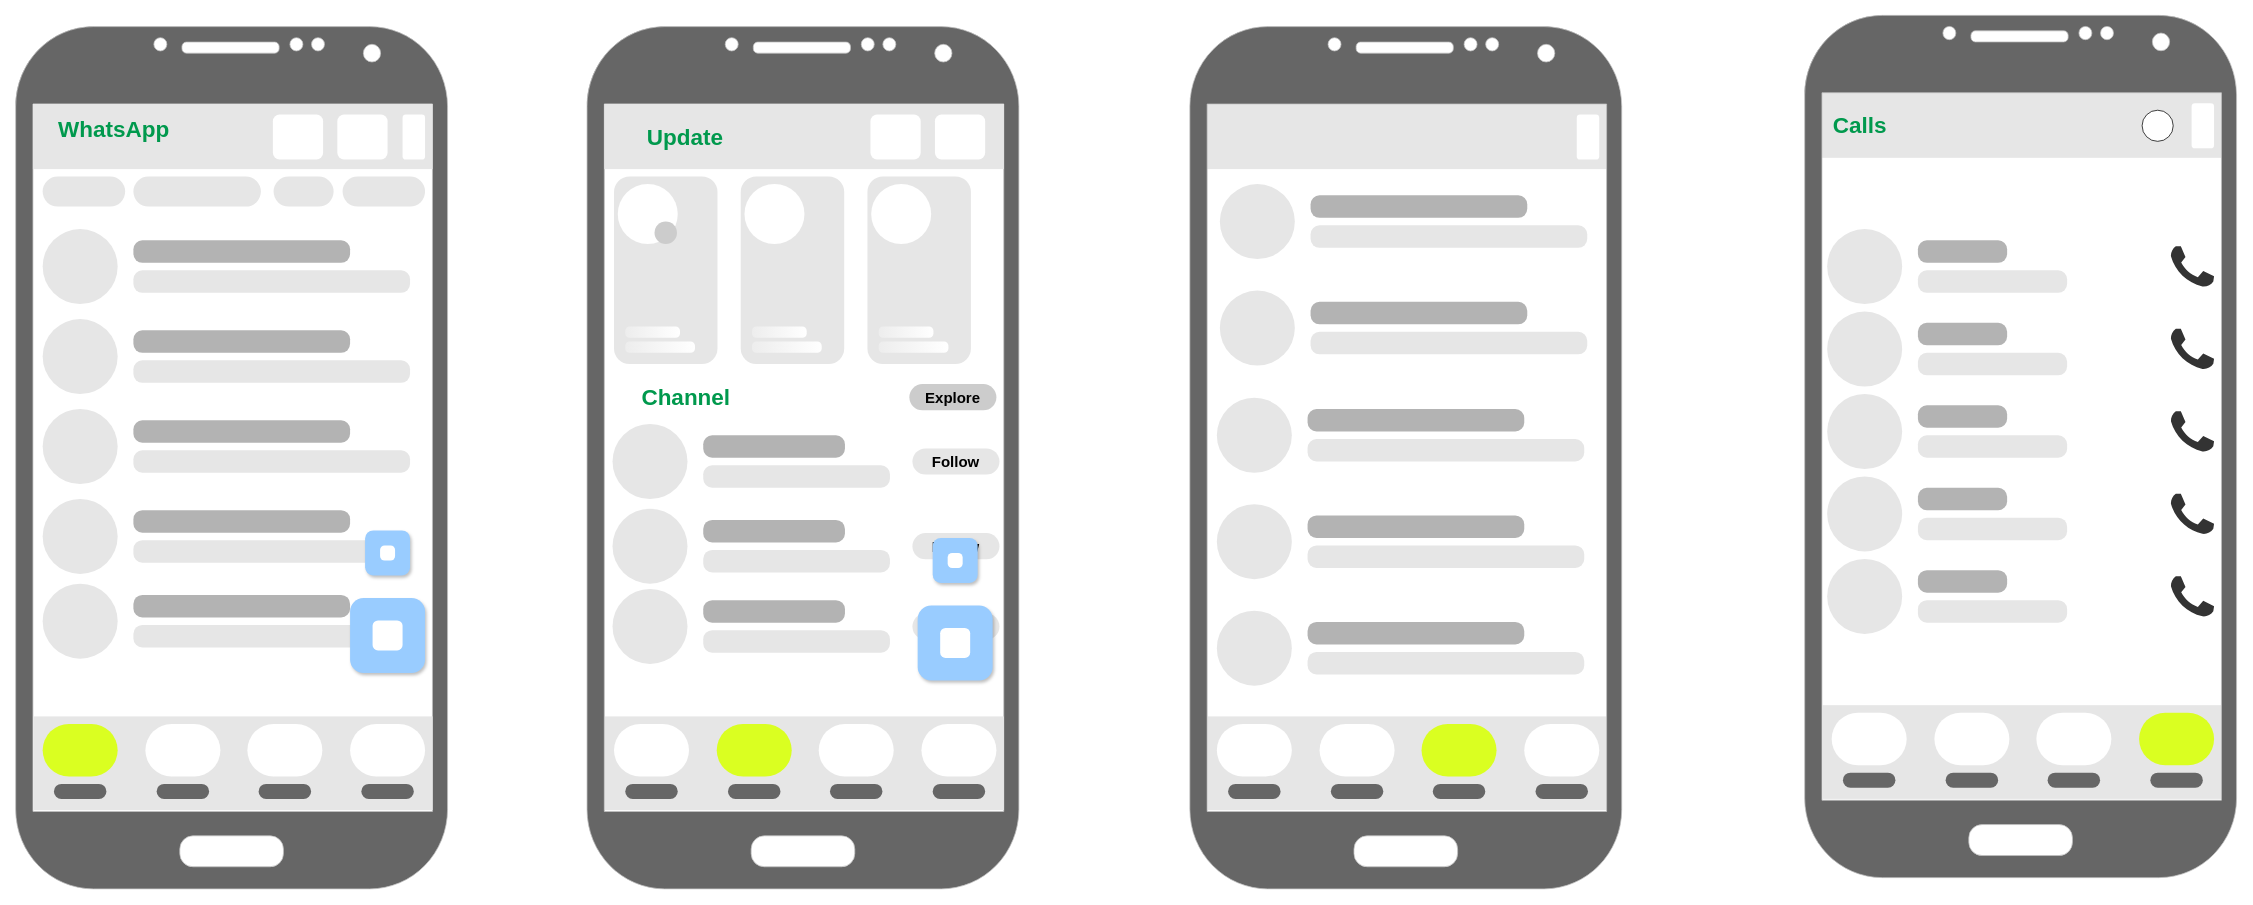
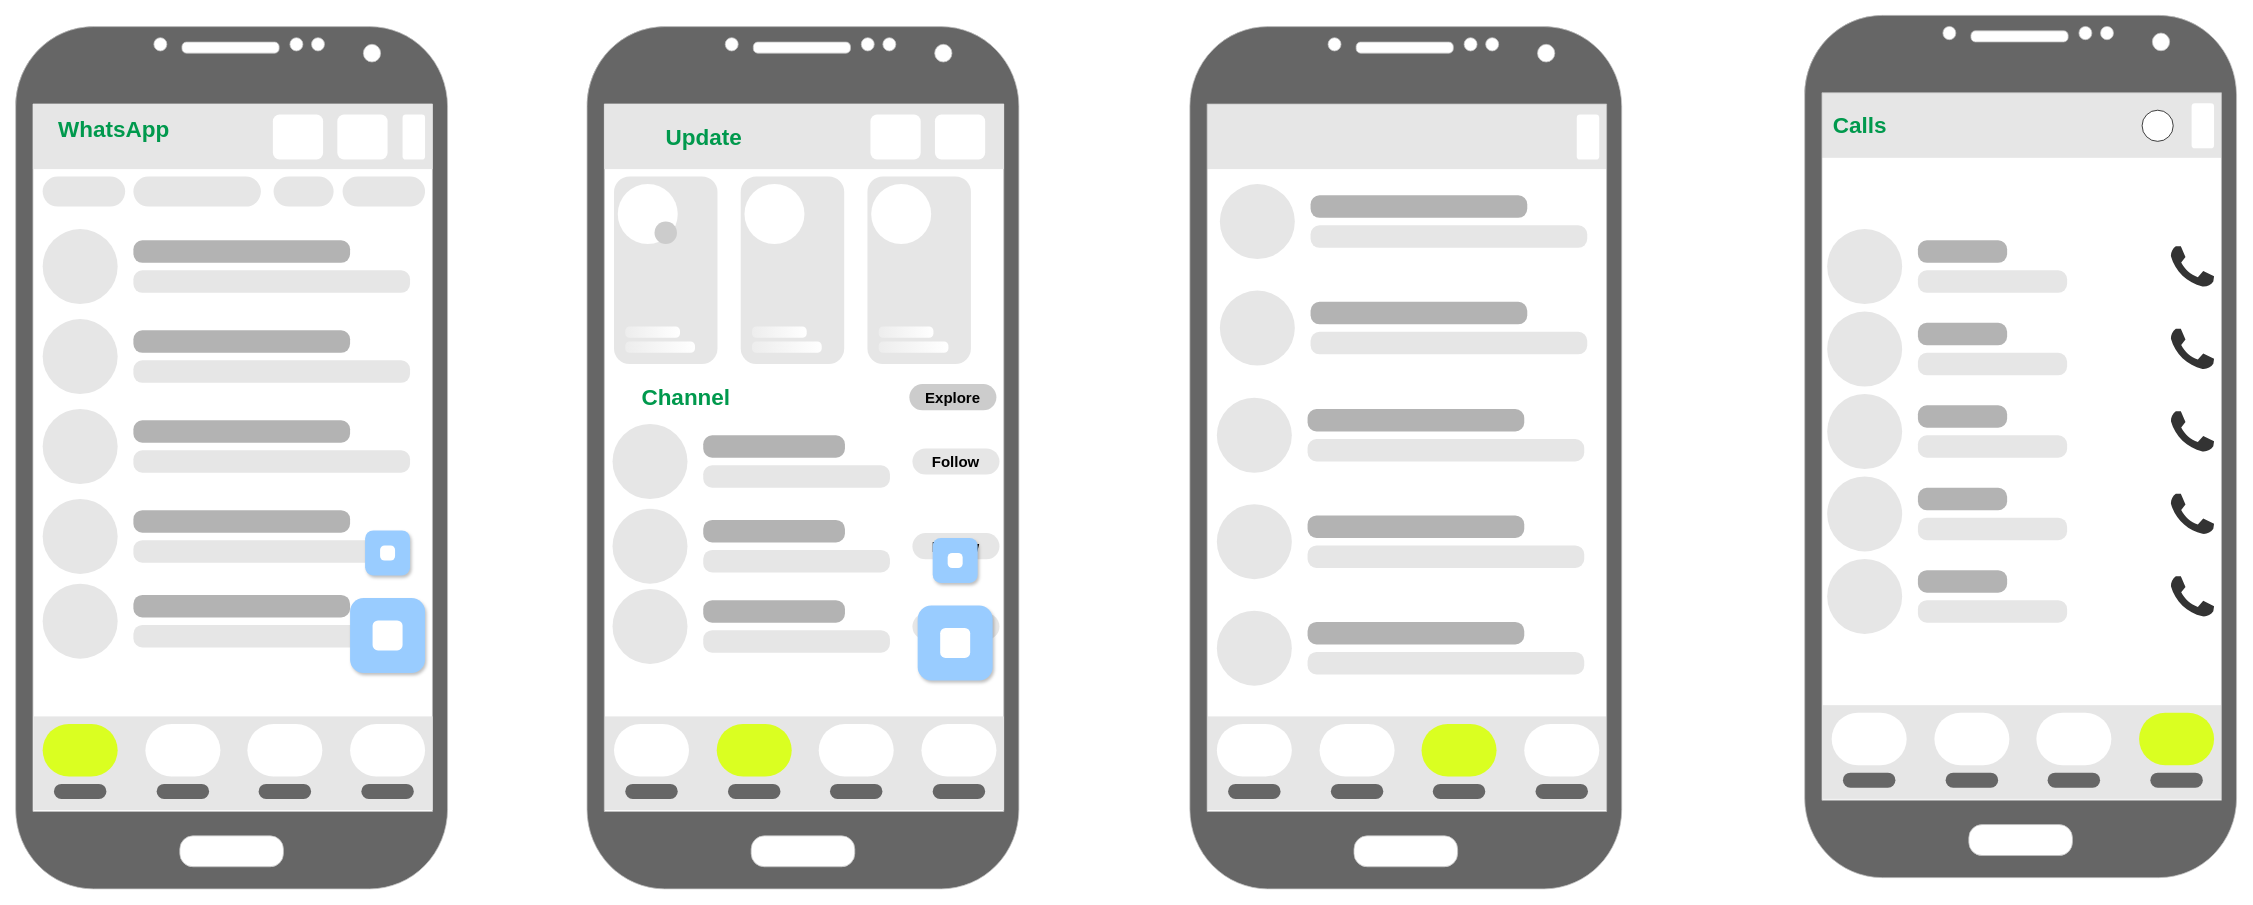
(685, 137) -> (704, 137)
